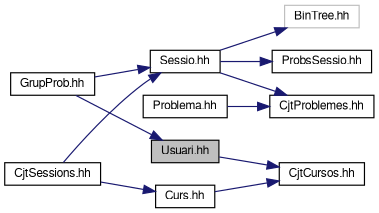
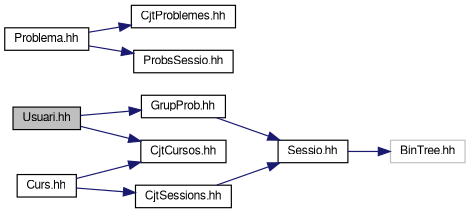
(240, 62) -> (105, 49)
(248, 82) -> none
(118, 117) -> (105, 113)
(122, 186) -> (100, 190)
